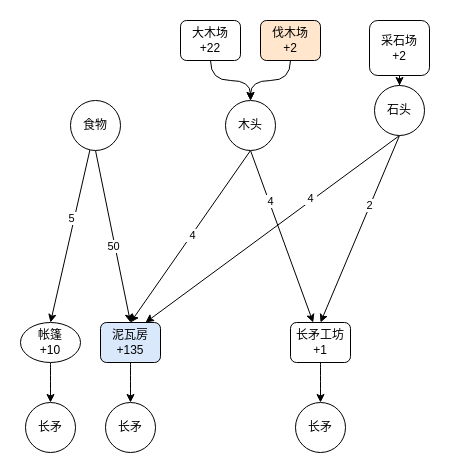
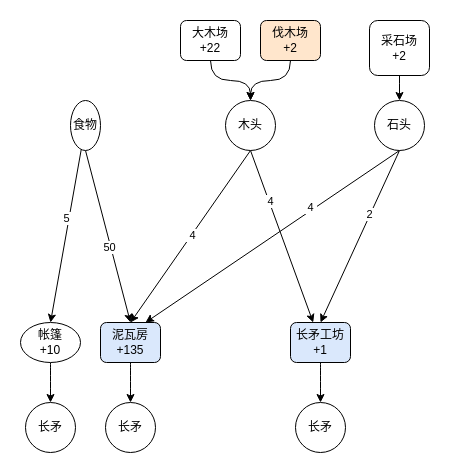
(400, 111) -> (400, 126)
(96, 126) -> (86, 126)
(321, 343) -> (321, 343)
